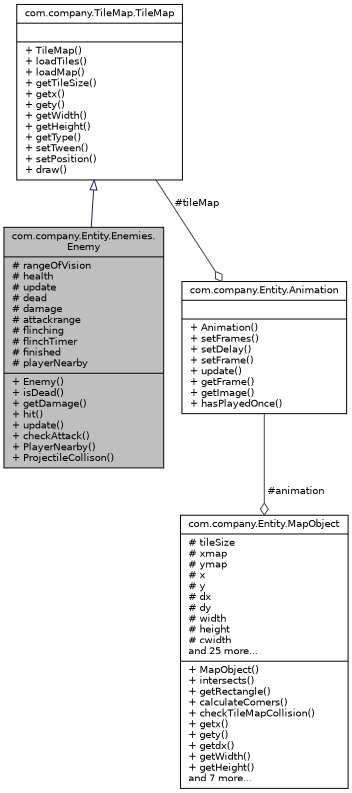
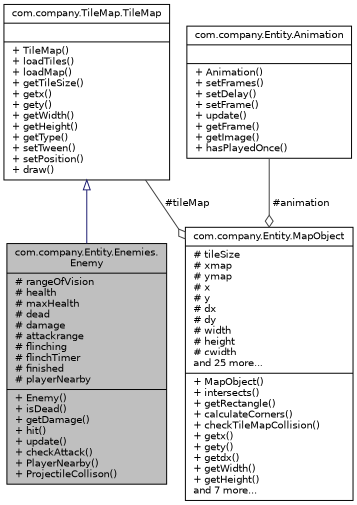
(186, 226) -> (162, 205)
(35, 287) -> (47, 304)
